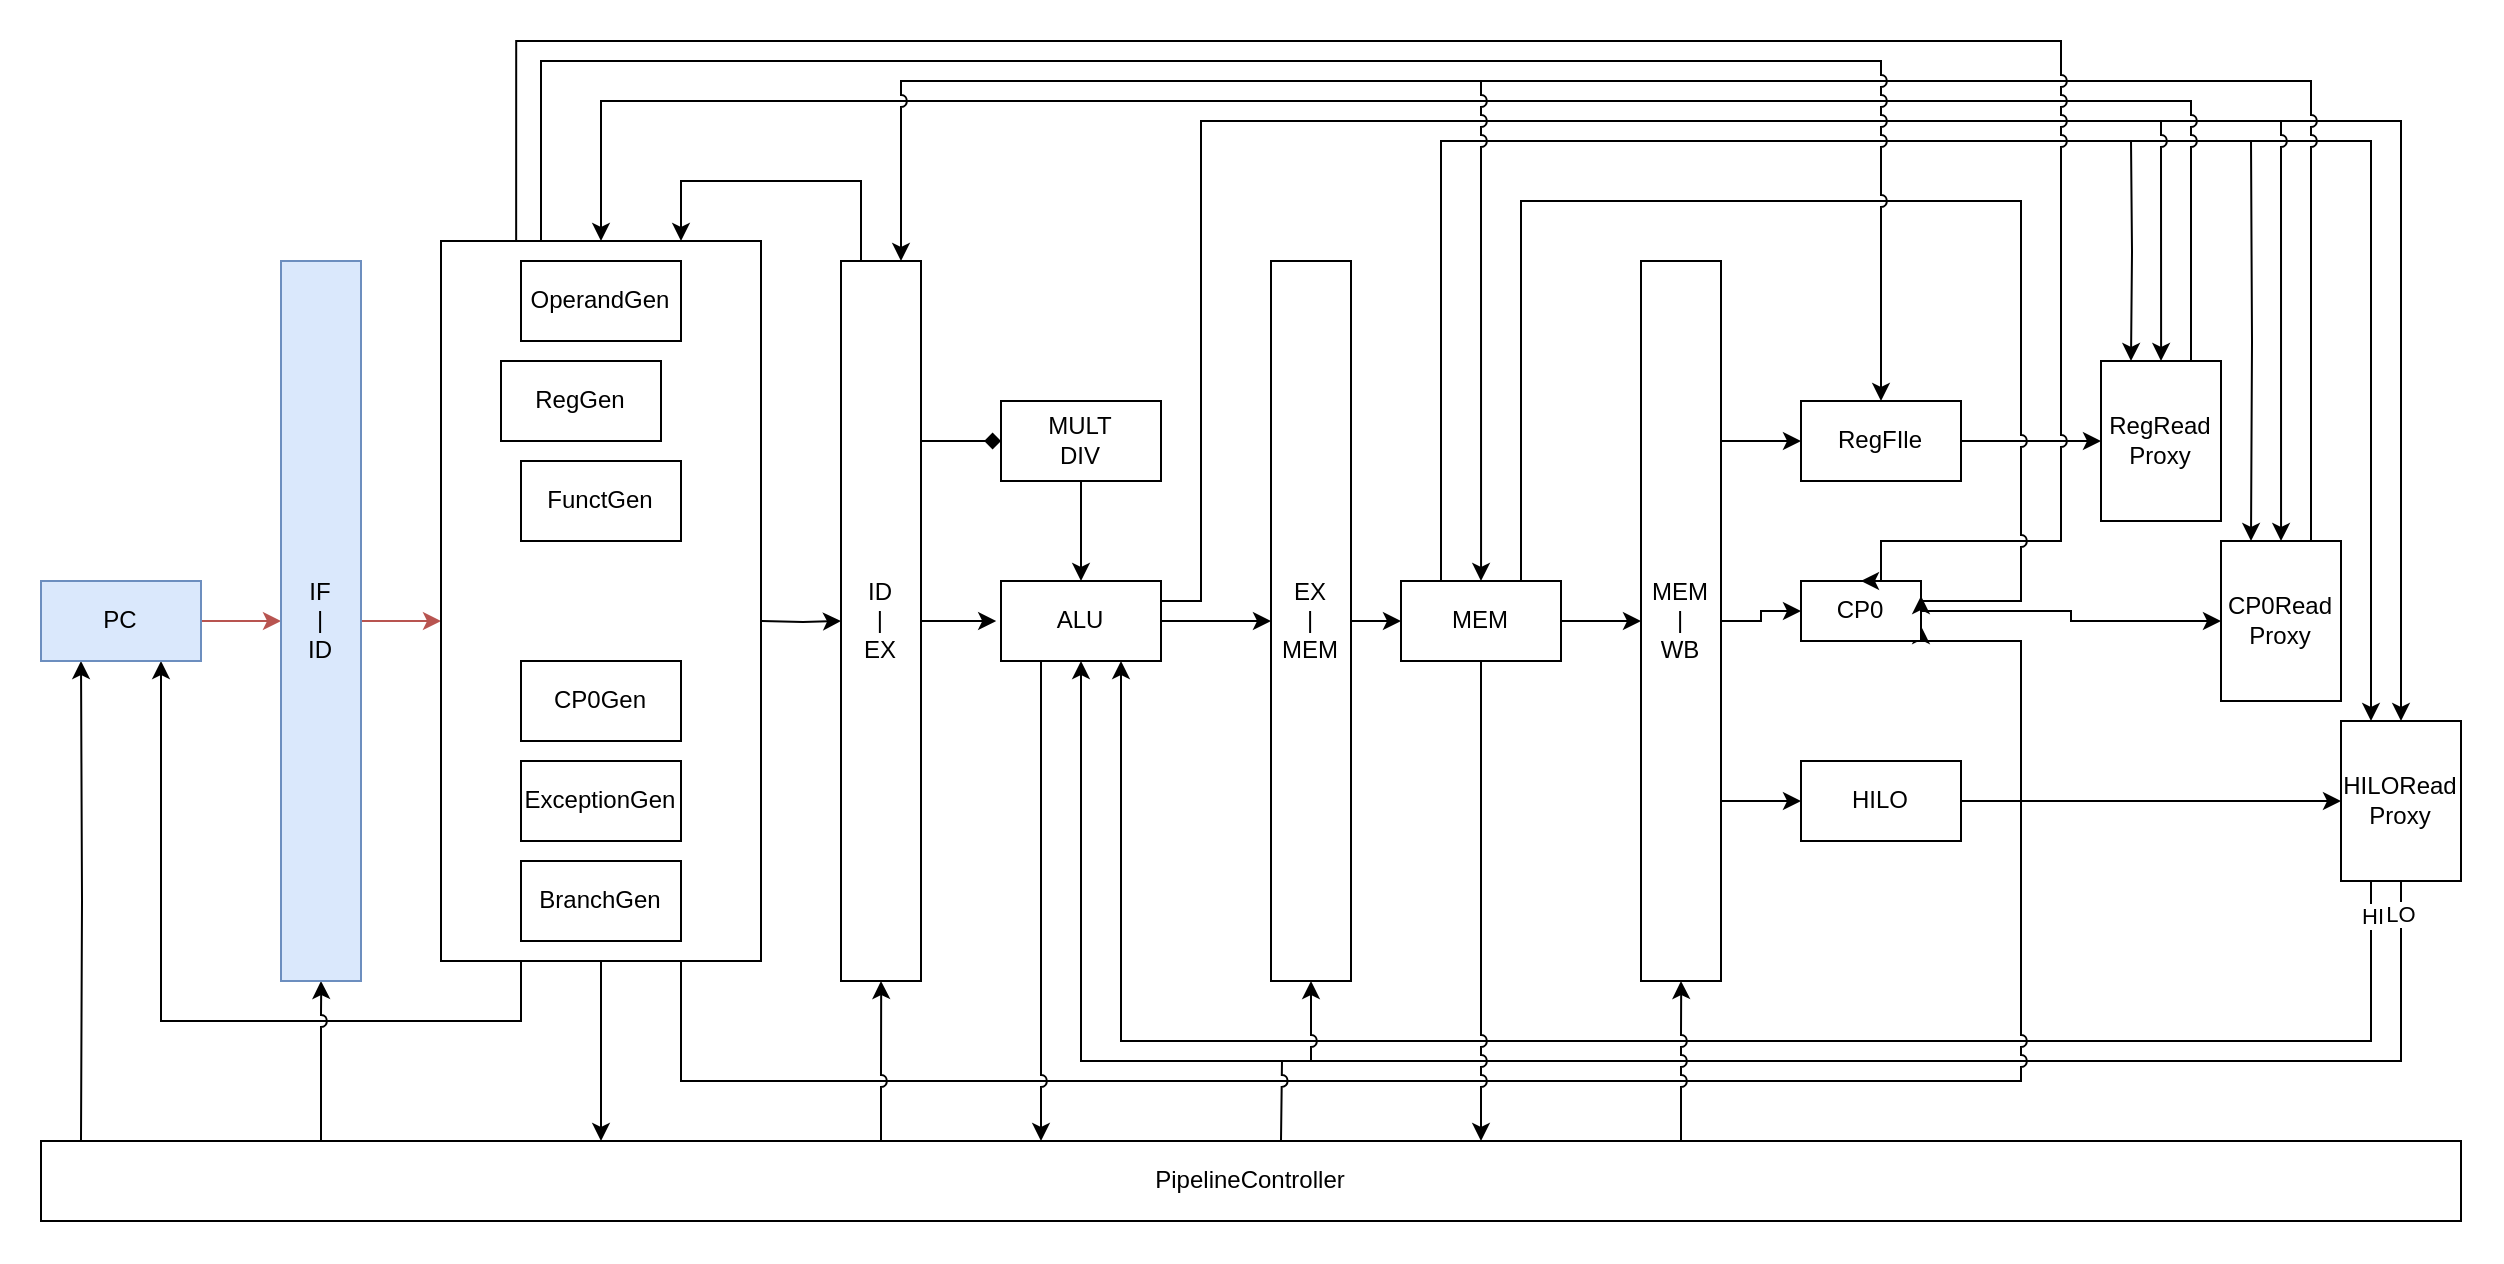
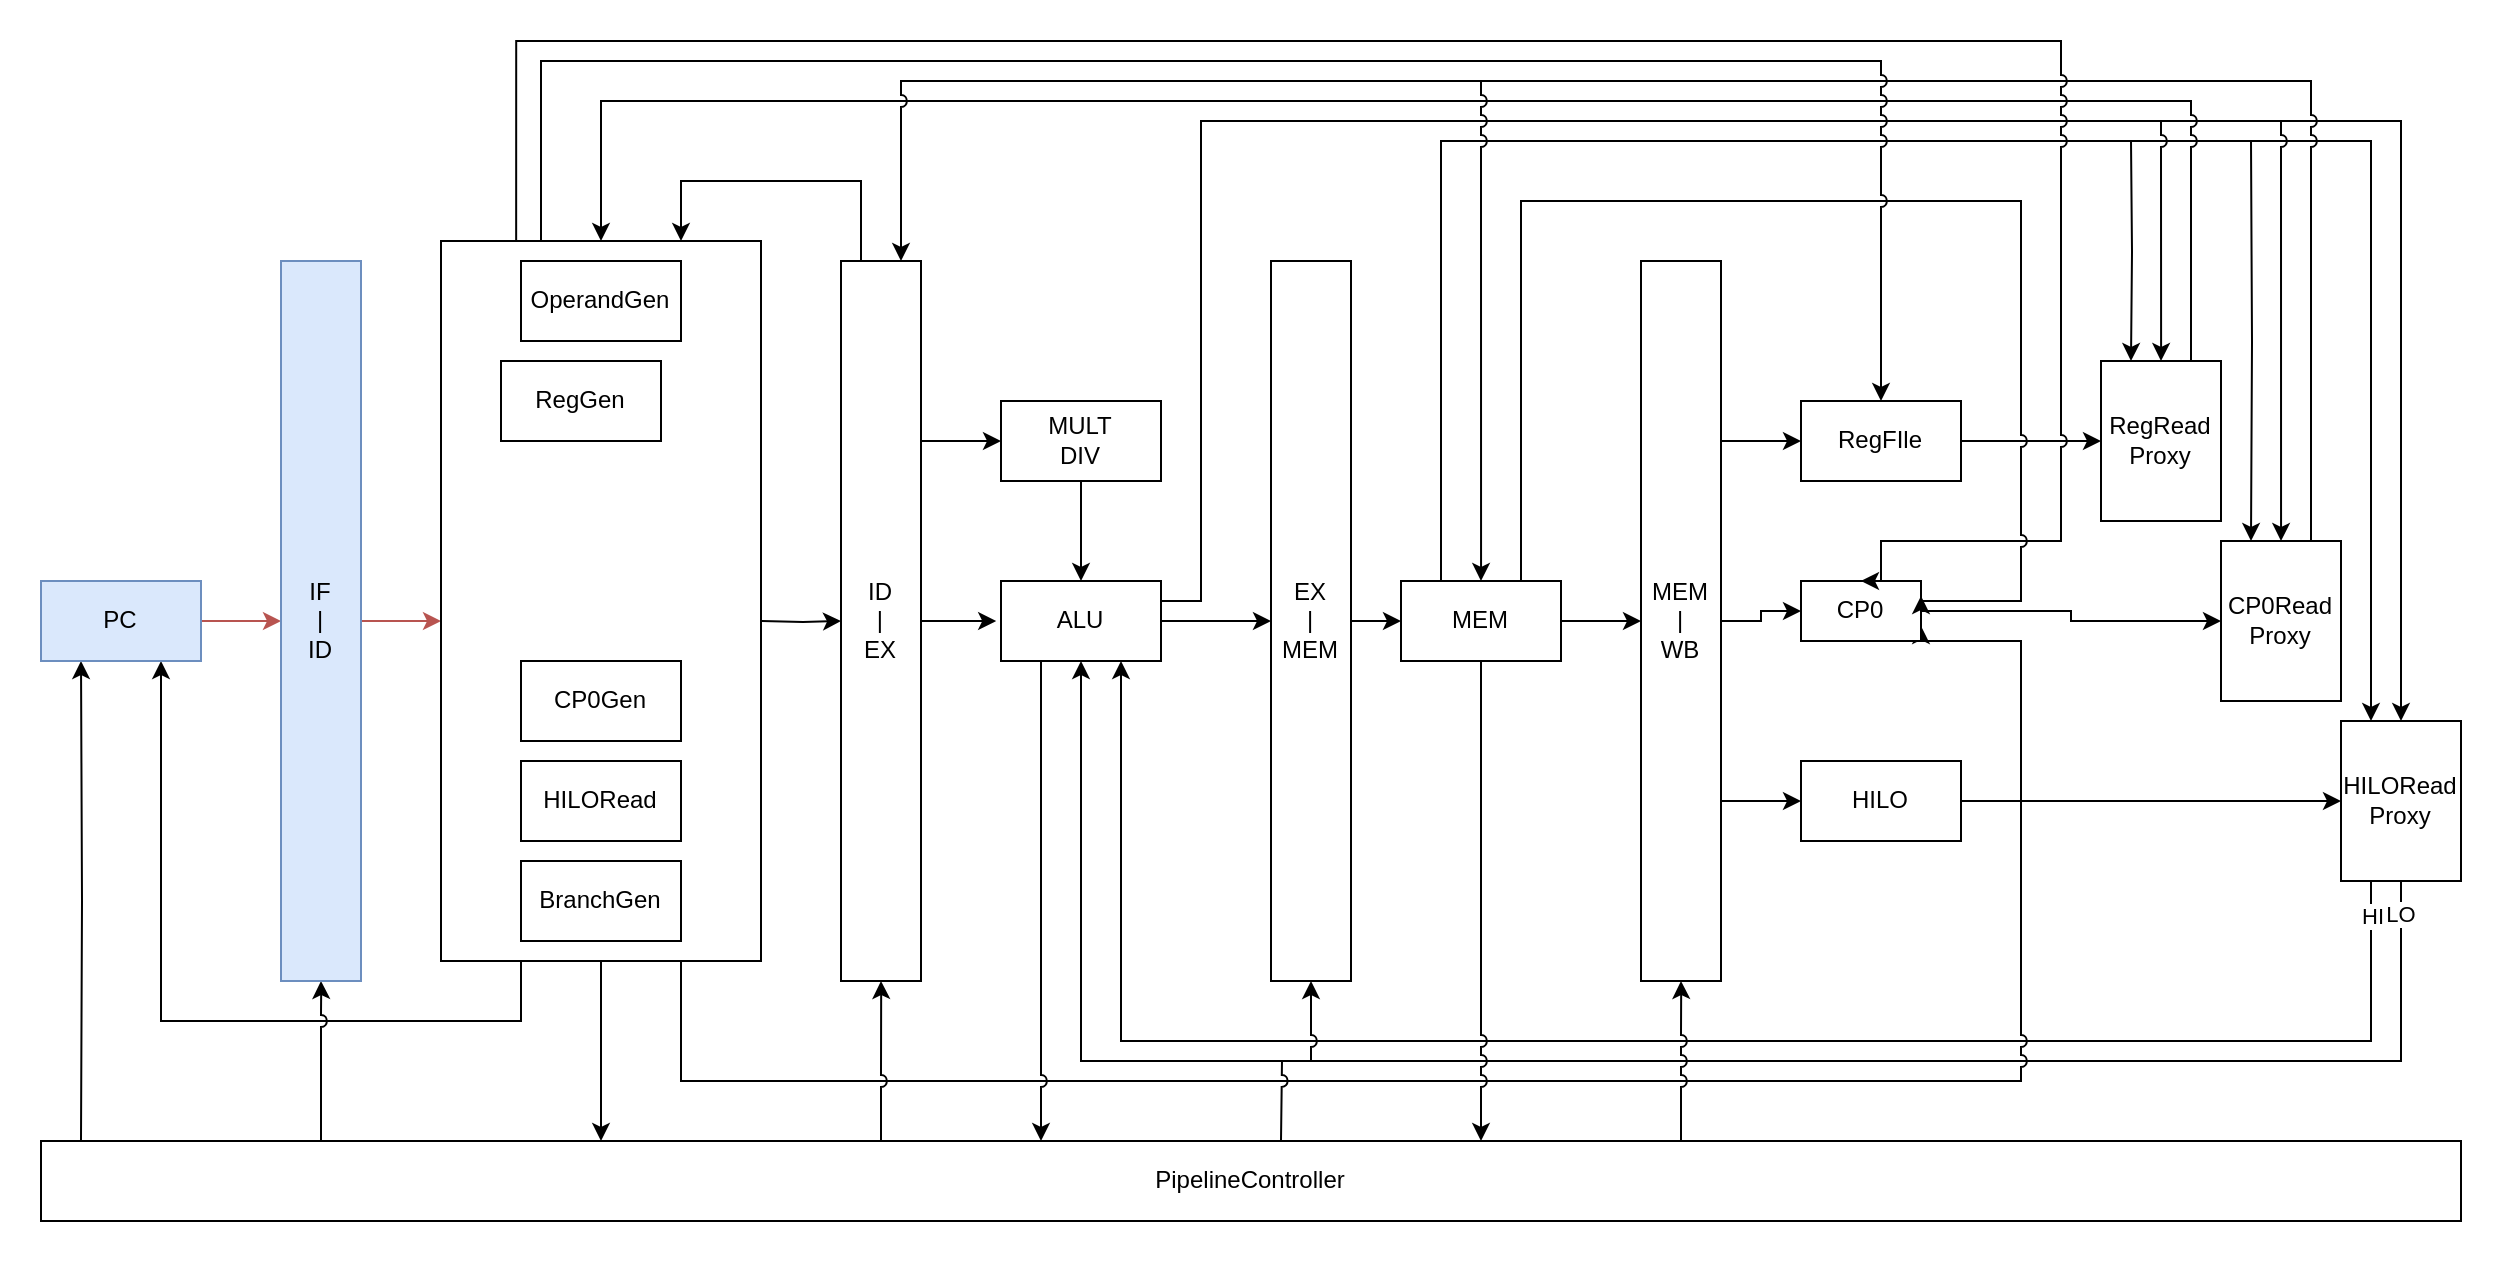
(984, 441) -> (985, 441)
(601, 501) -> none
(601, 801) -> (601, 801)
